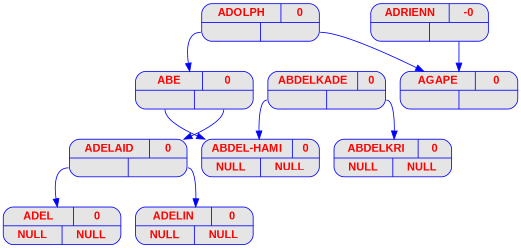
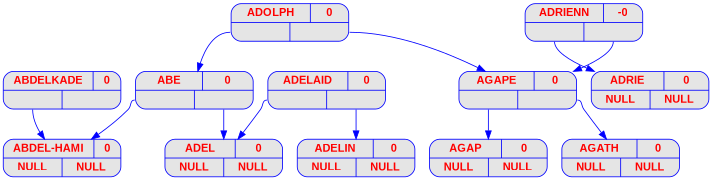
none -> (650, 90)
(211, 126) -> (224, 120)
(393, 158) -> none
none -> (488, 158)
none -> (621, 158)
